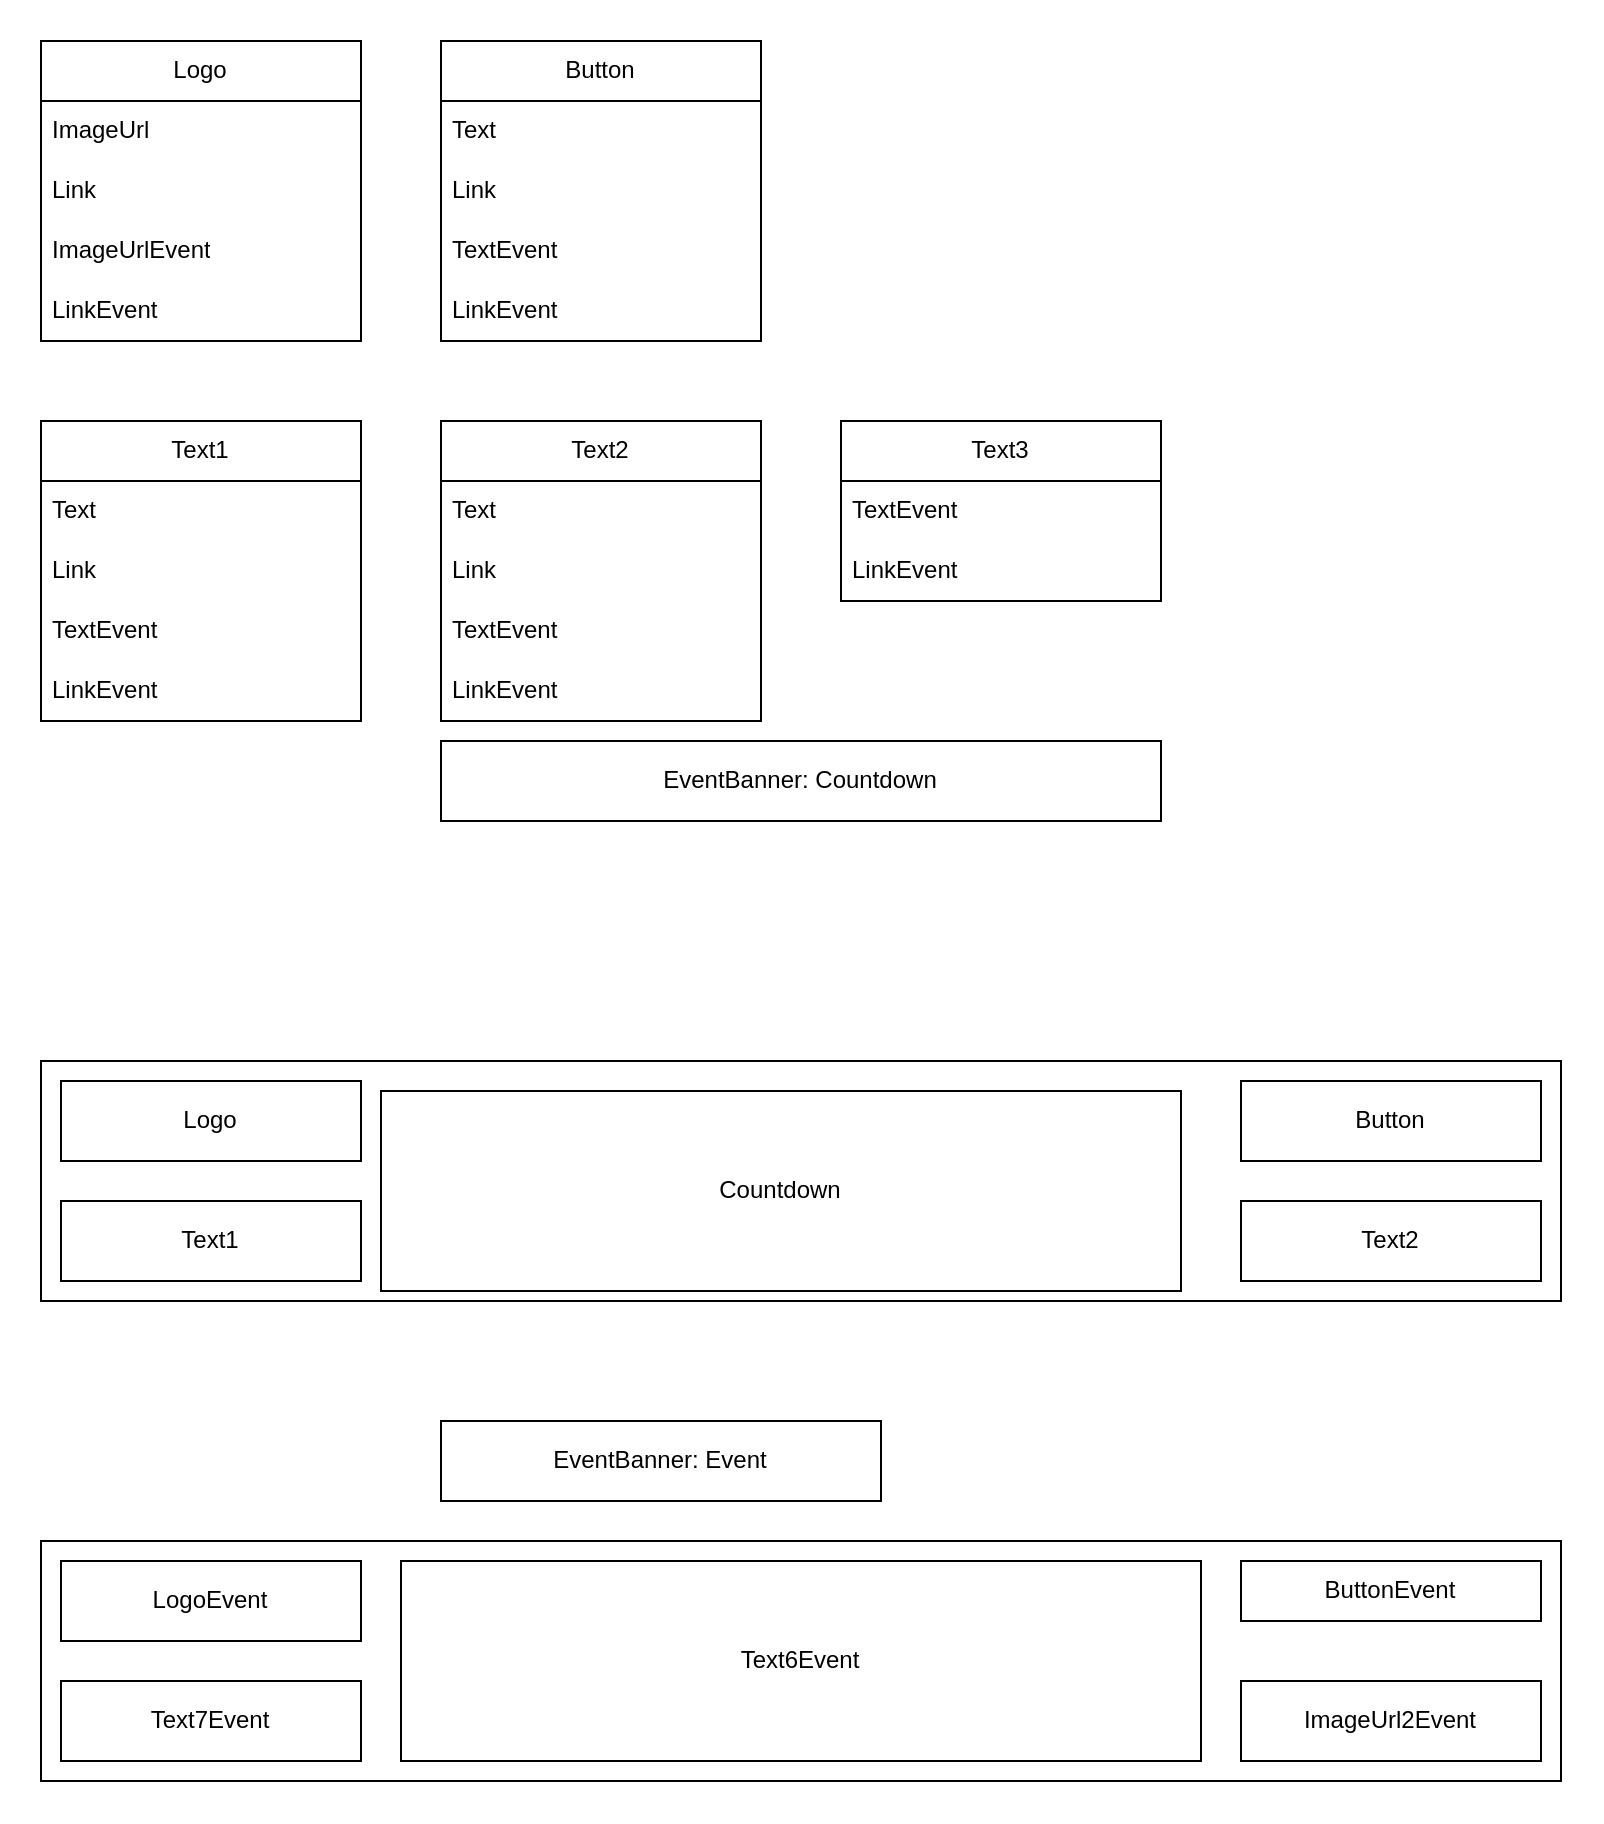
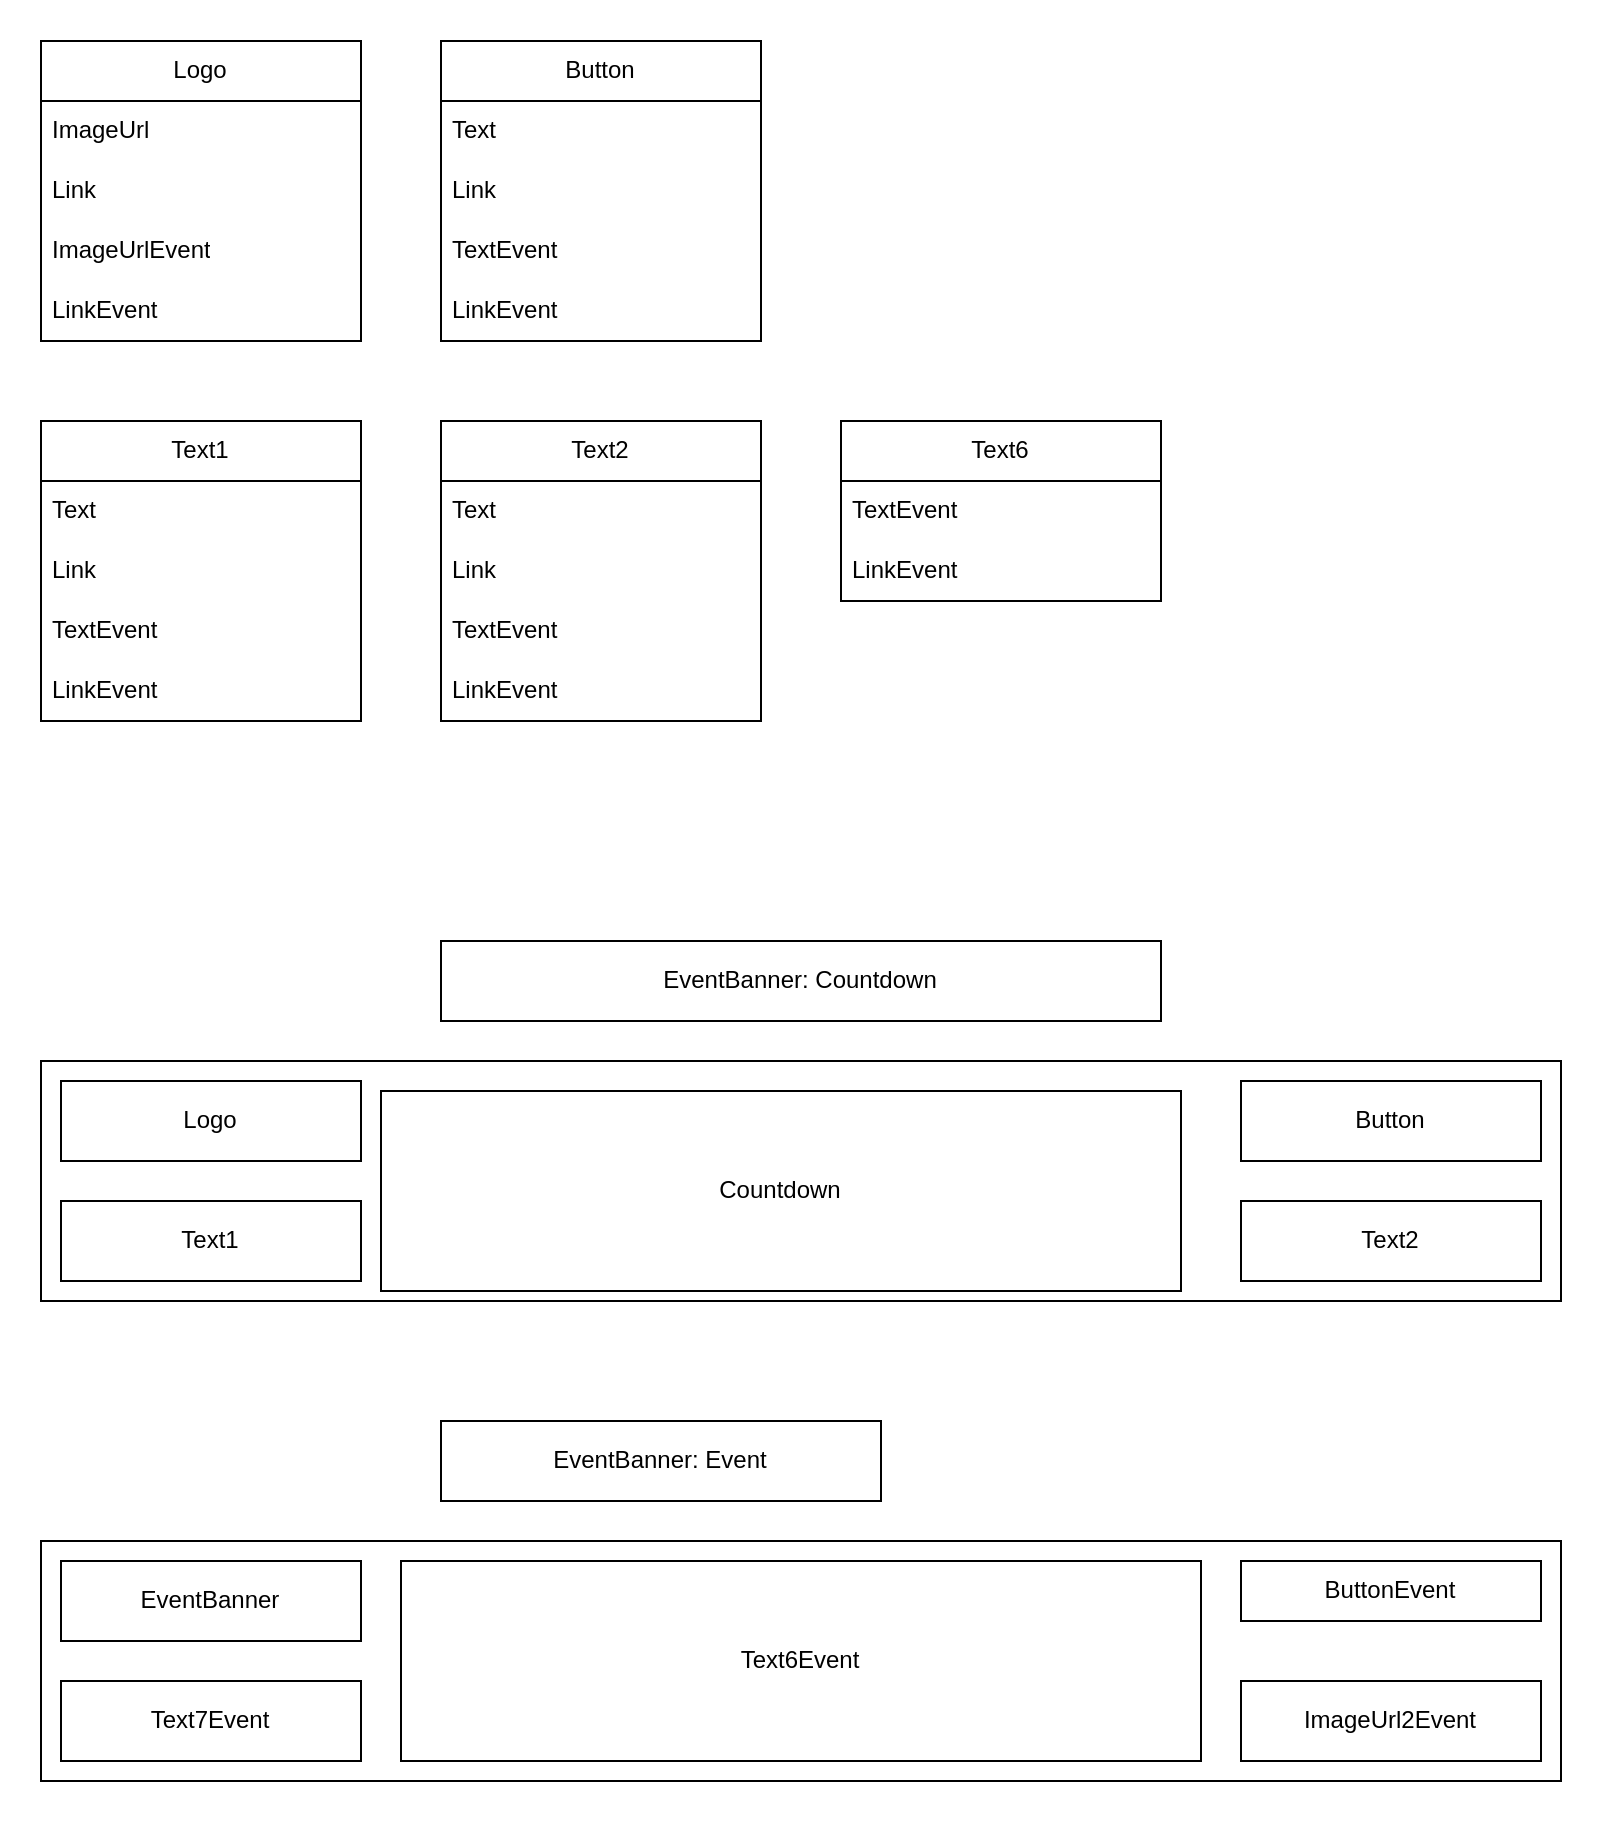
(1001, 451) -> (1001, 451)
(801, 781) -> (801, 981)
(211, 1601) -> (211, 1601)
